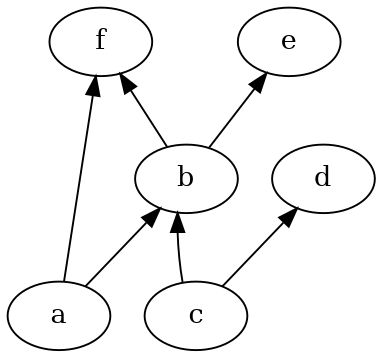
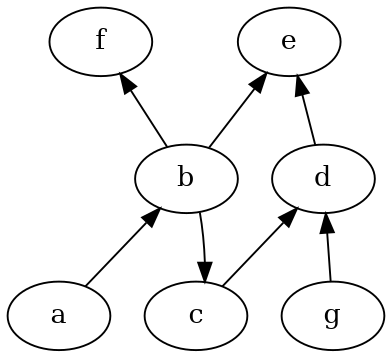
none -> (309, 120)
(78, 188) -> none
(179, 257) -> (203, 237)
none -> (333, 316)
